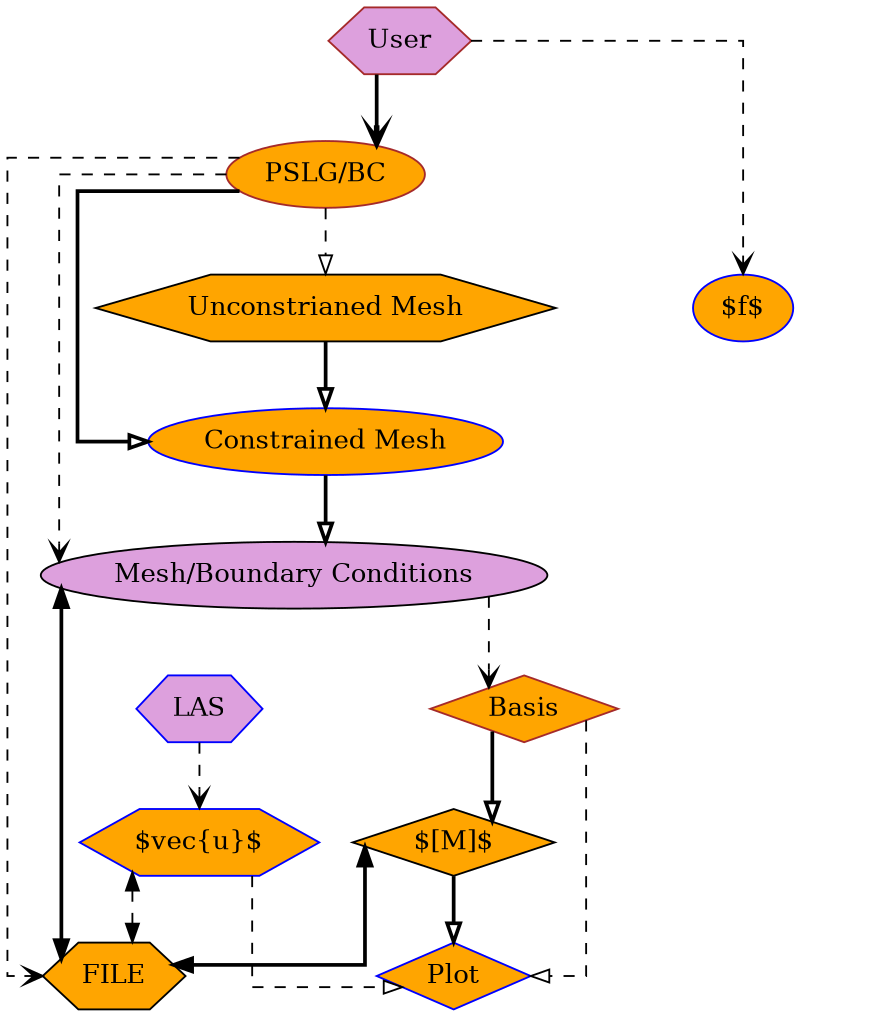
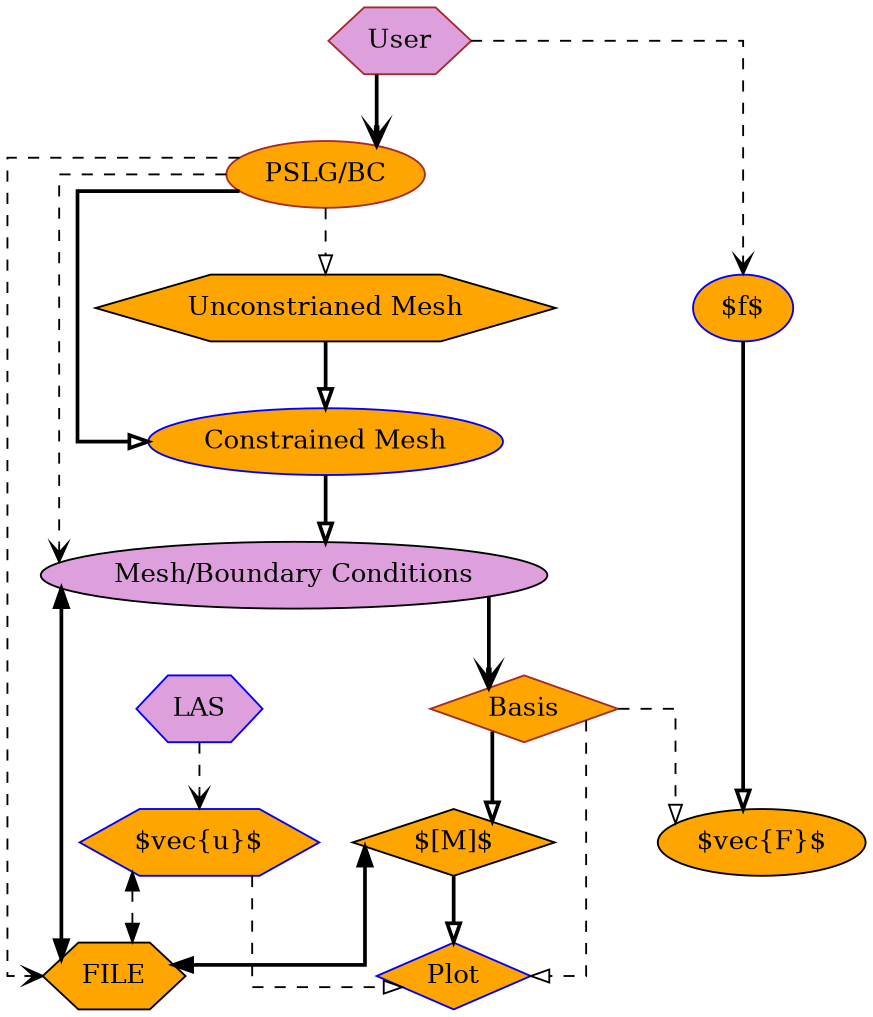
(489, 633) -> (489, 633)
none -> (762, 842)
